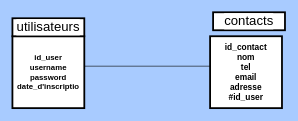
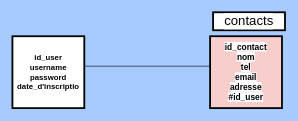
(48, 27) -> none
(246, 72) -> (246, 72)
